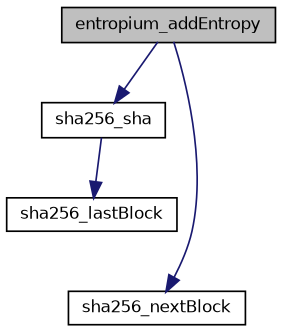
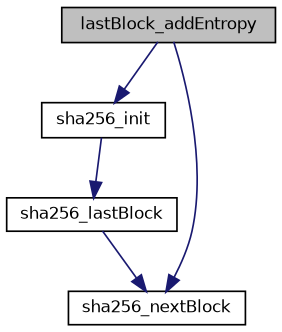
(169, 25) -> (169, 25)
(104, 120) -> (104, 120)
none -> (120, 255)
